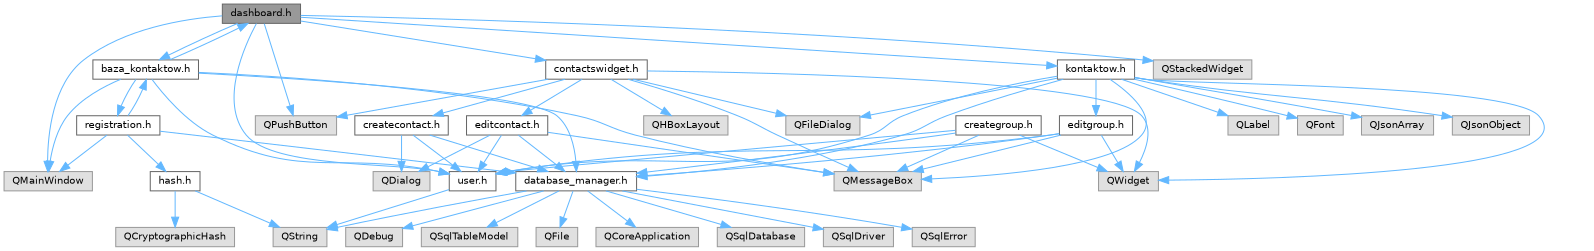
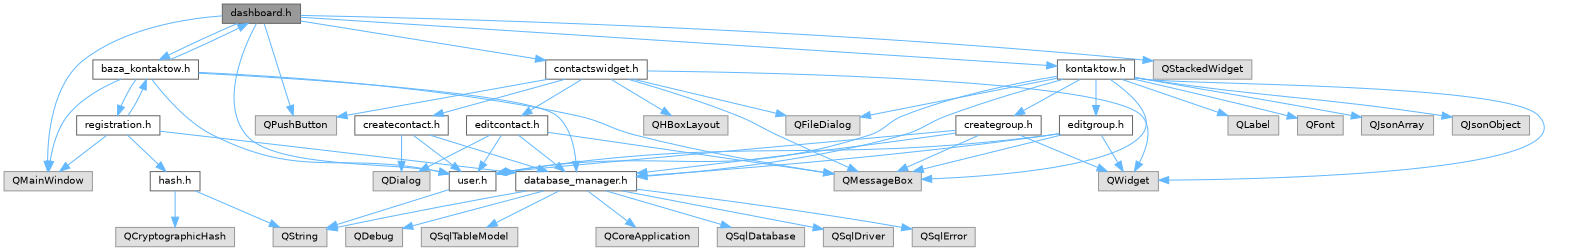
none -> (1046, 98)
(557, 237) -> none
